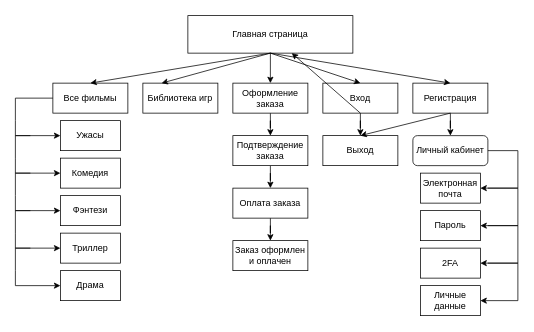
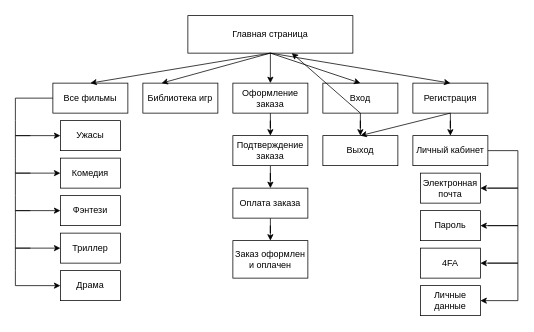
(450, 150) -> (450, 150)
(270, 255) -> (270, 259)
(450, 263) -> (450, 263)
